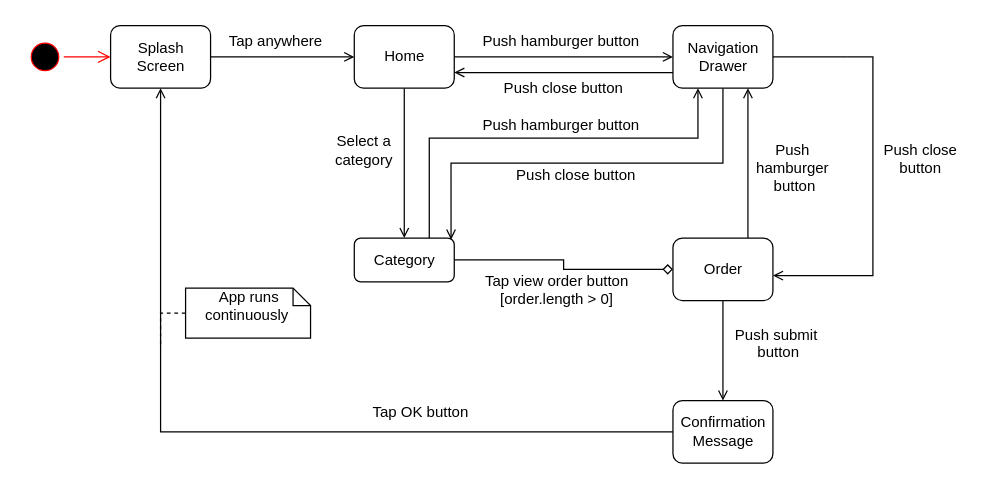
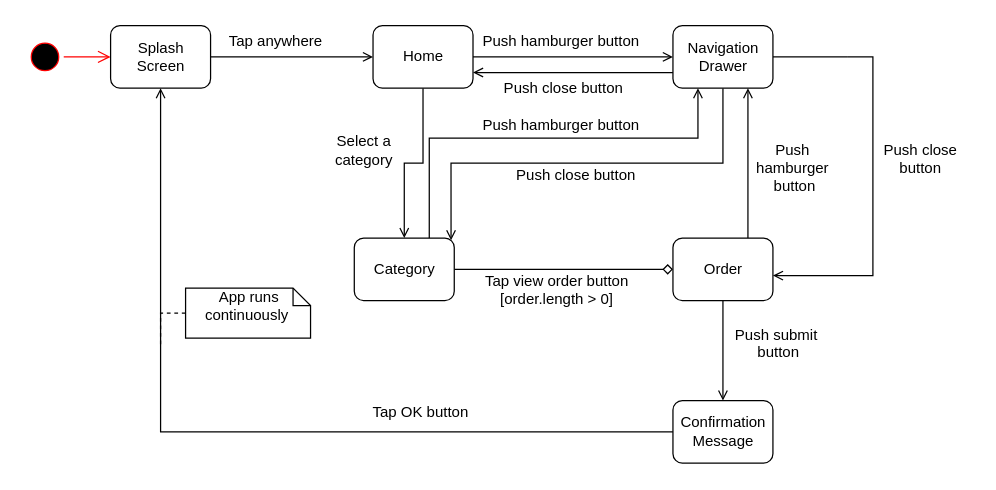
(404, 57) -> (423, 57)
(404, 260) -> (404, 269)
